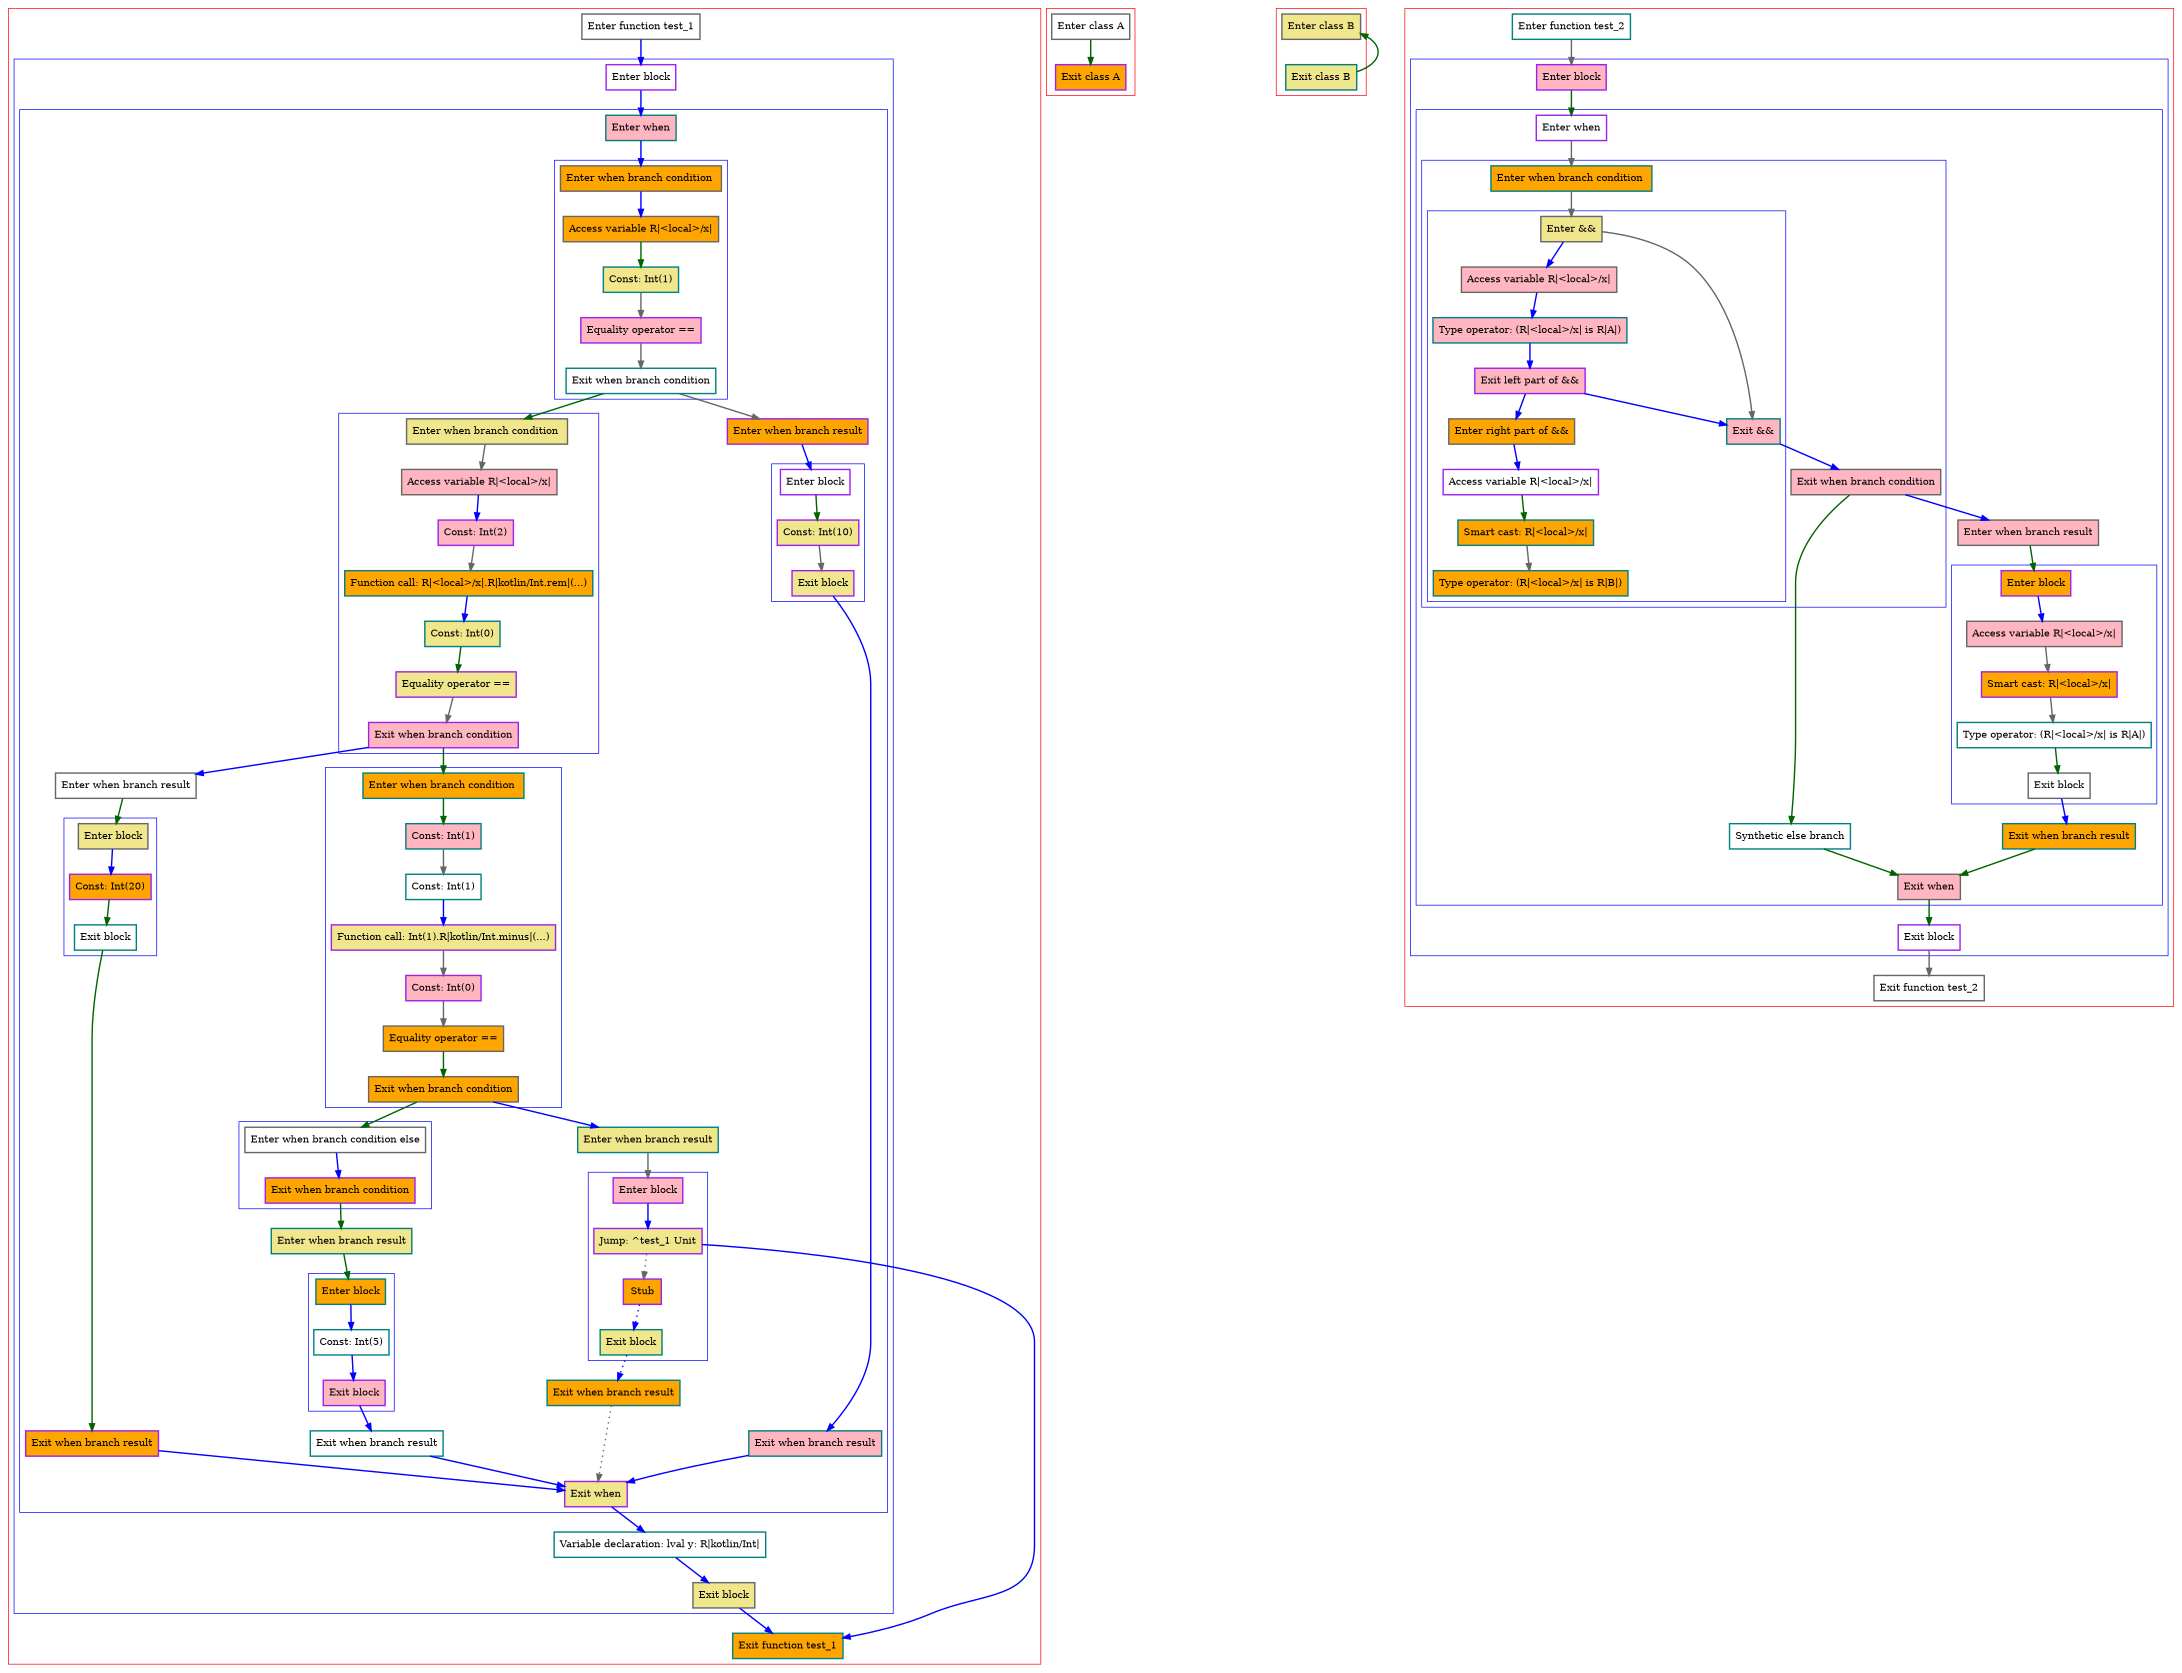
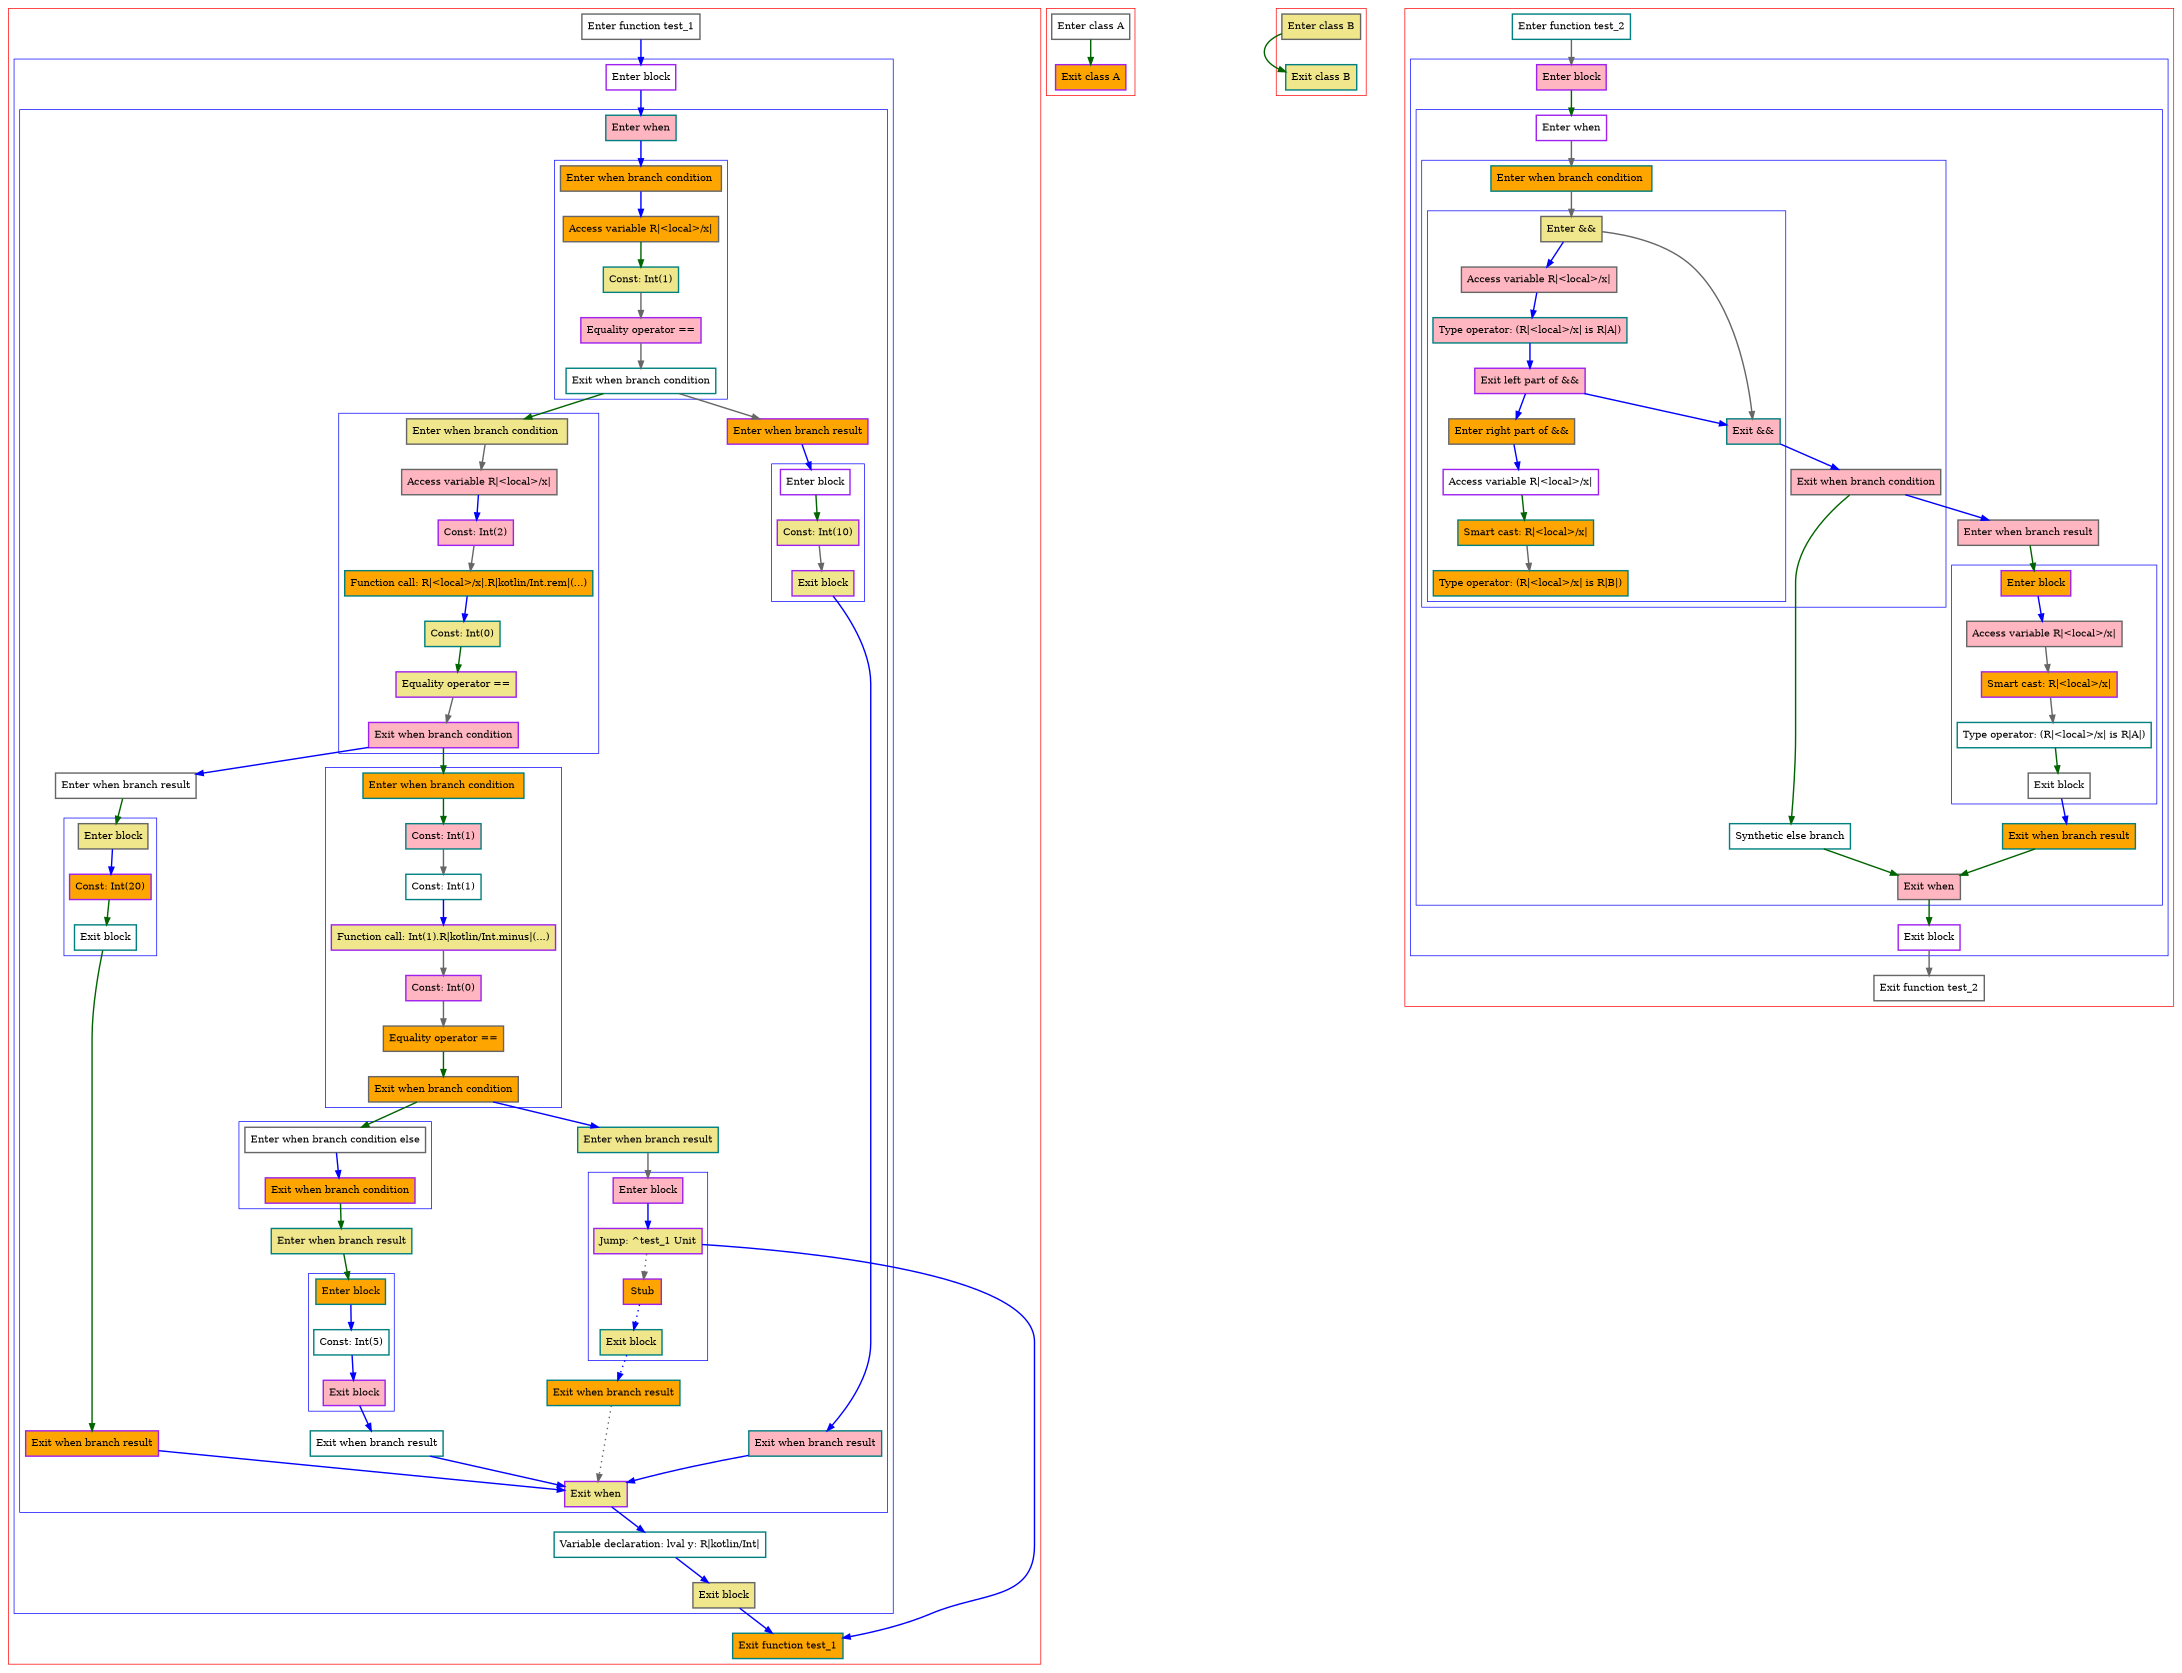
(1377, 57) -> (1265, 50)
